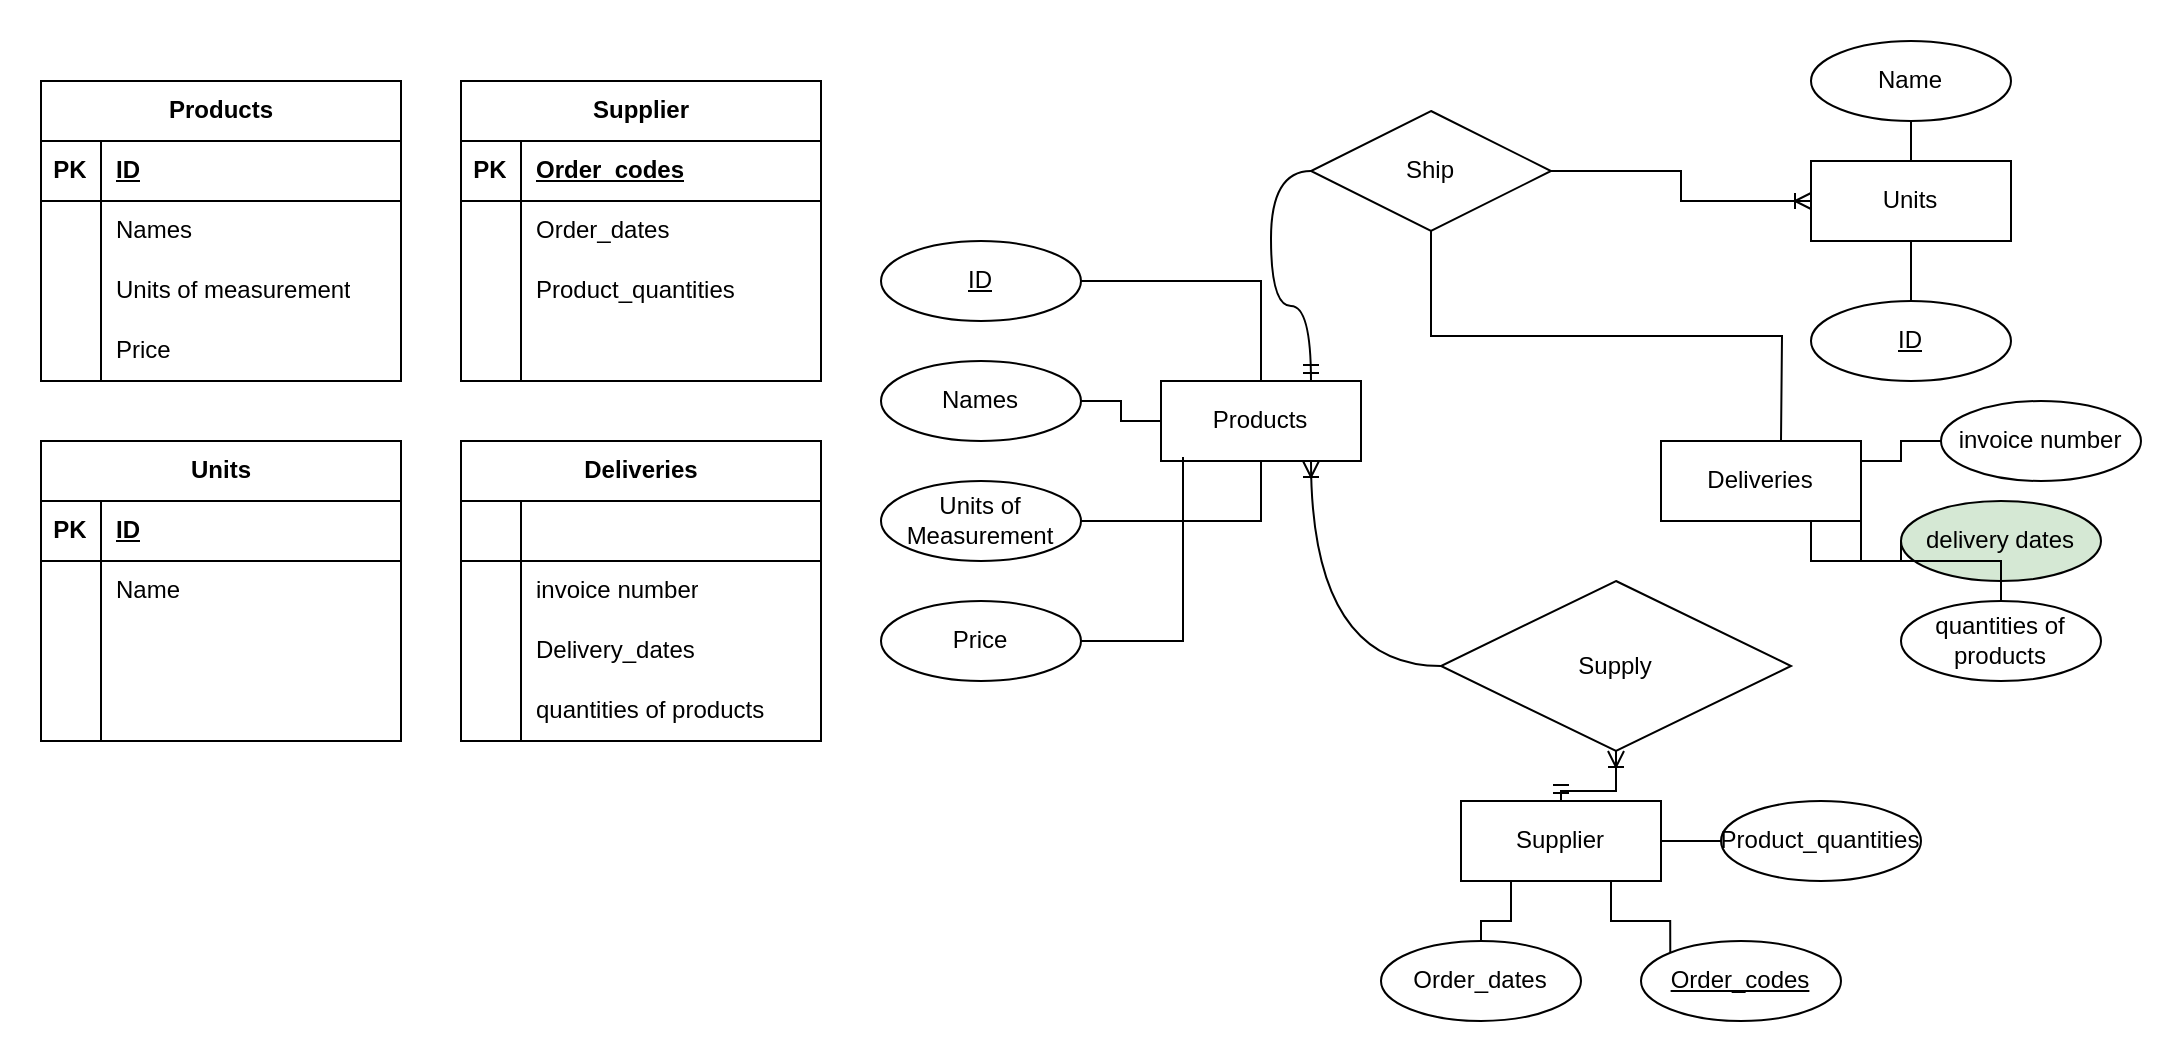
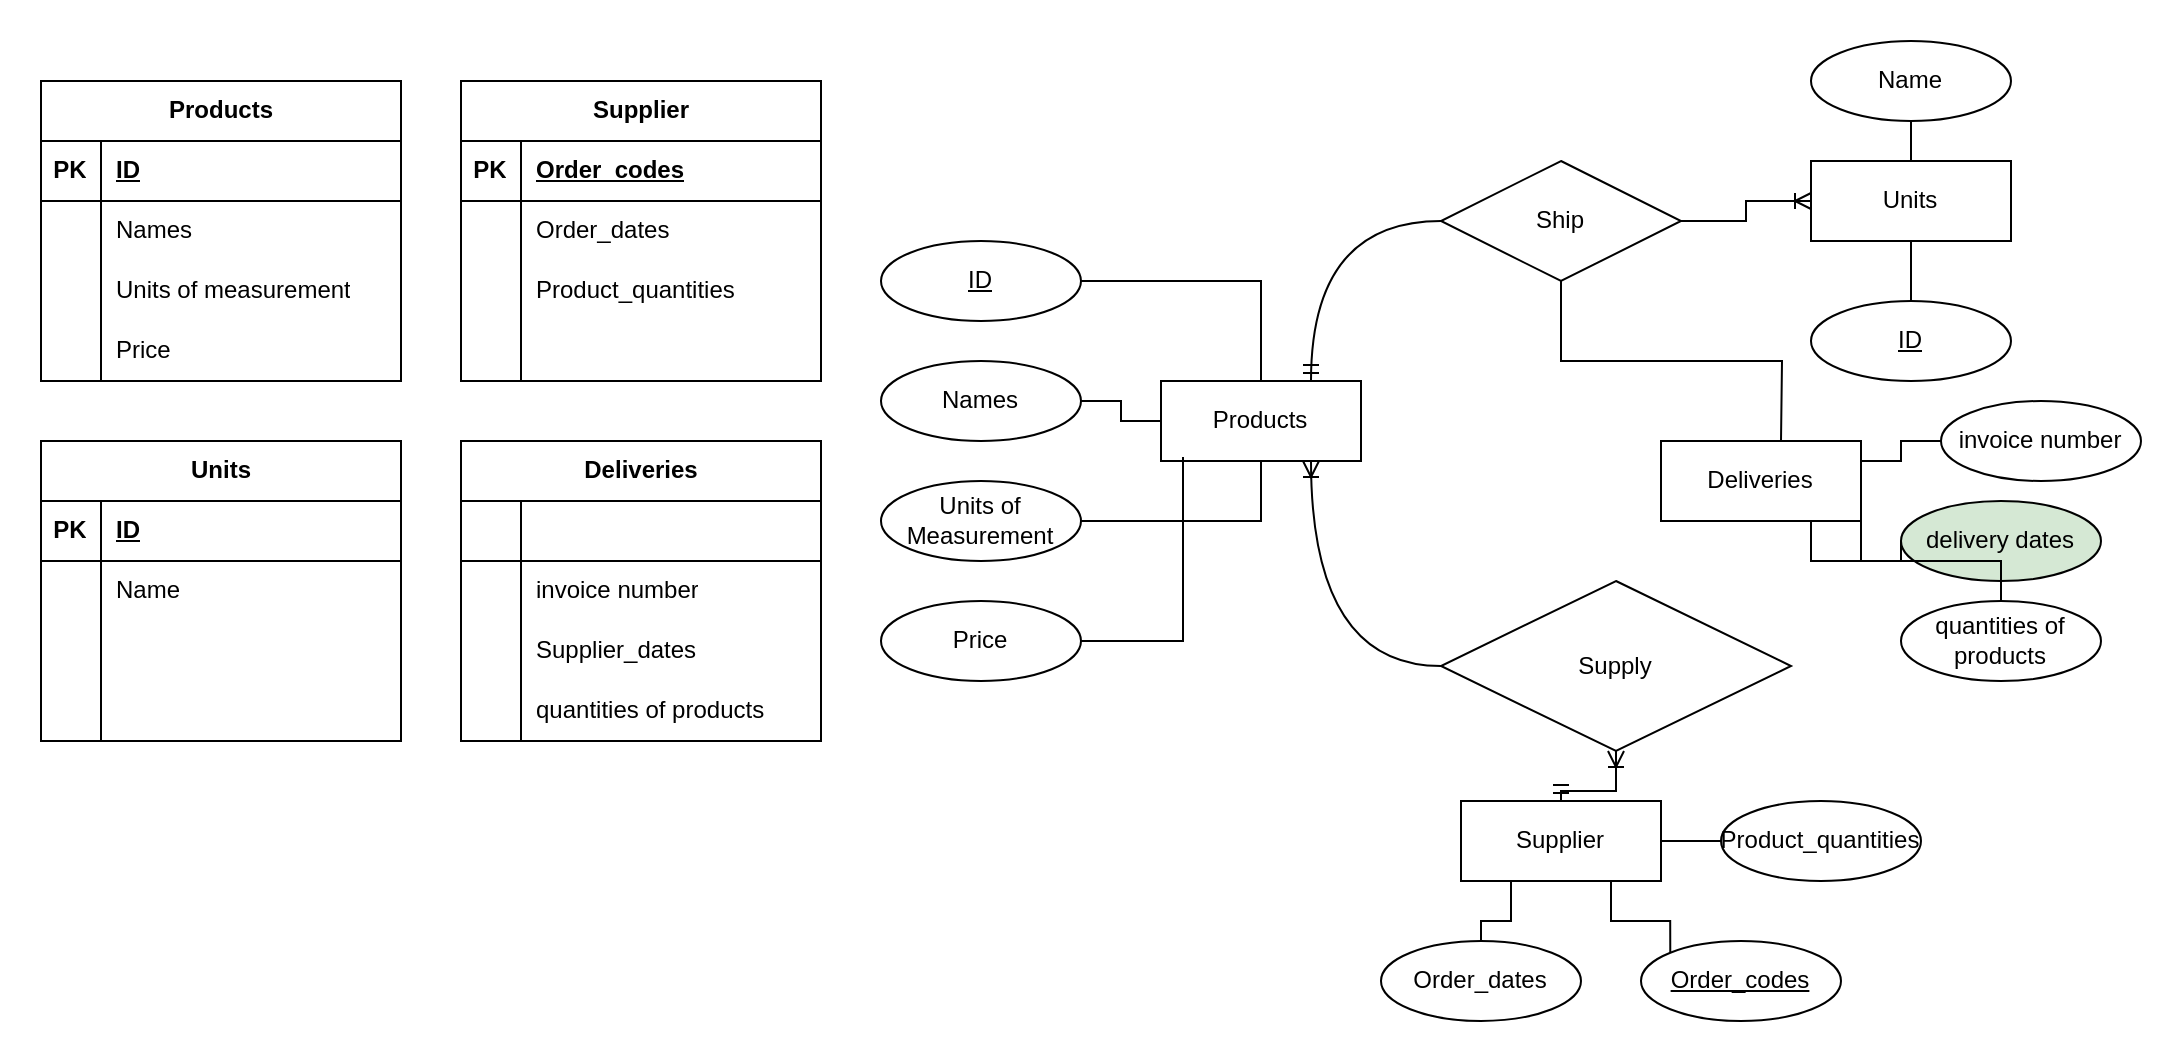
(1431, 171) -> (1561, 221)
(625, 651) -> (625, 651)
